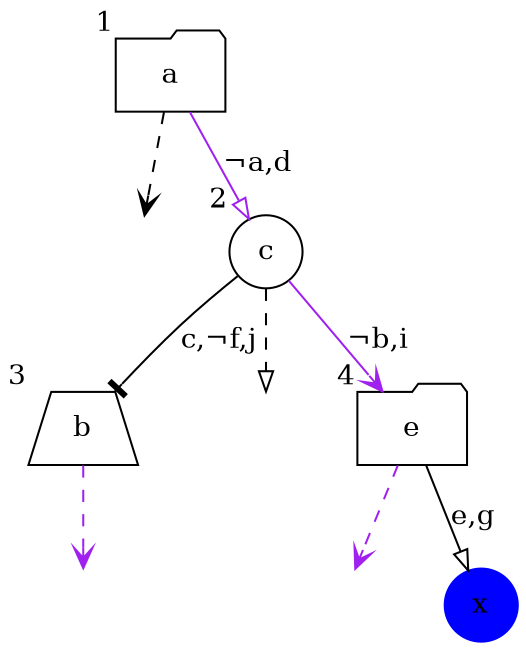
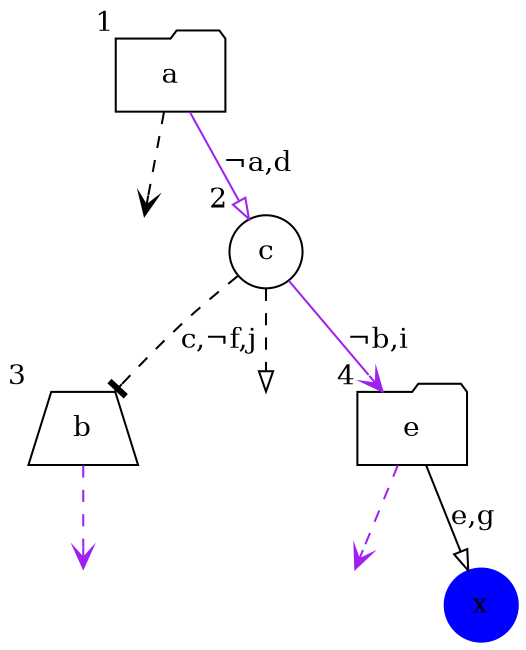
(178, 328) -> (178, 328)
